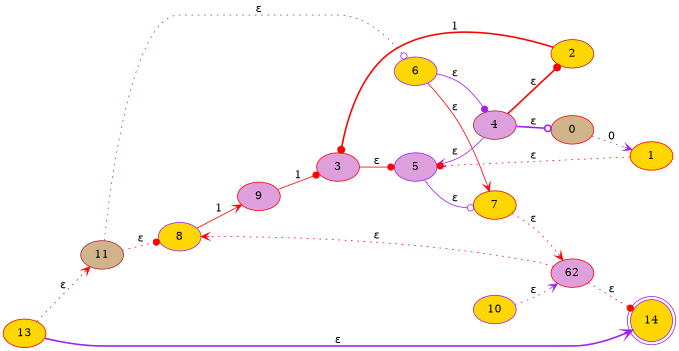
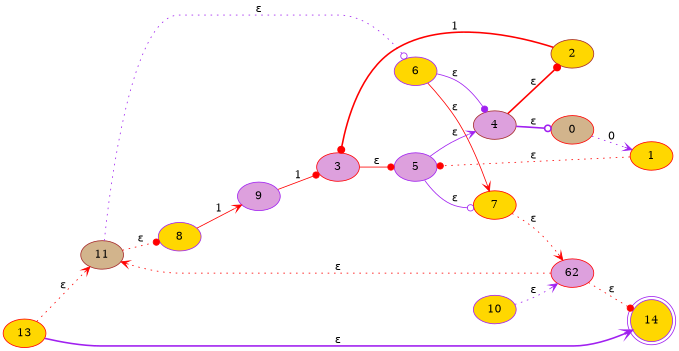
(466, 153) -> (448, 144)
(259, 196) -> (259, 196)
(382, 243) -> (339, 273)
